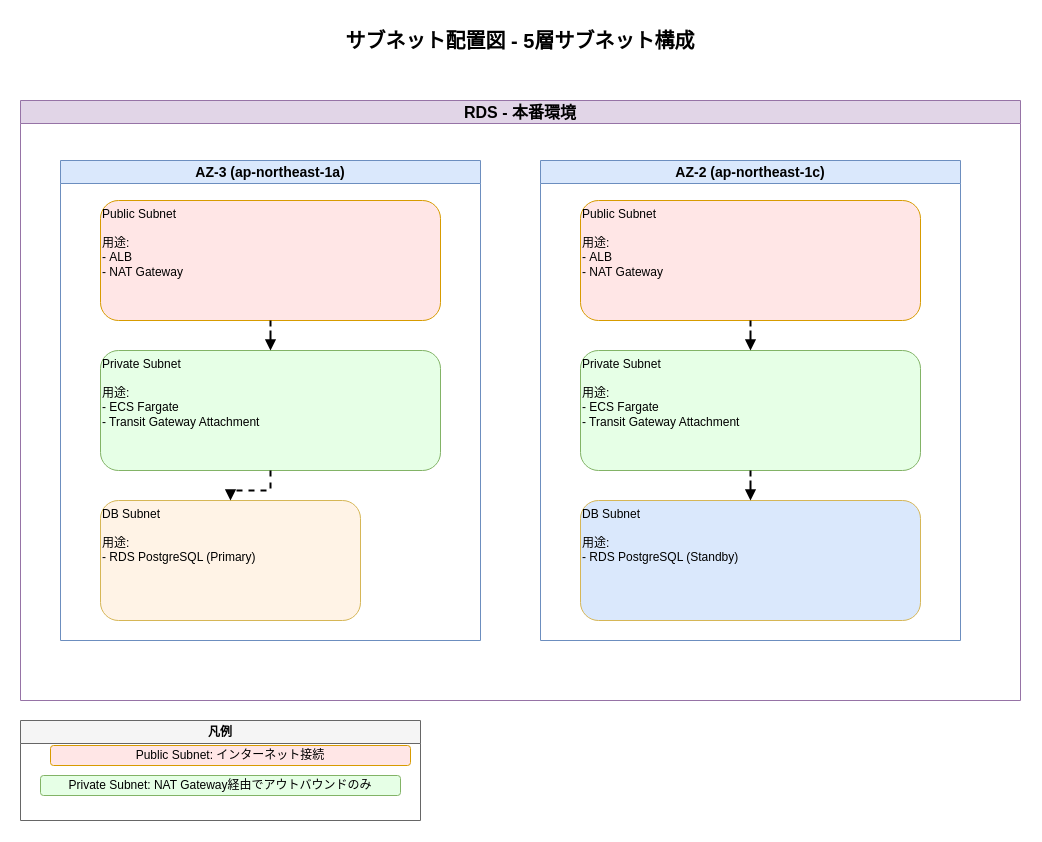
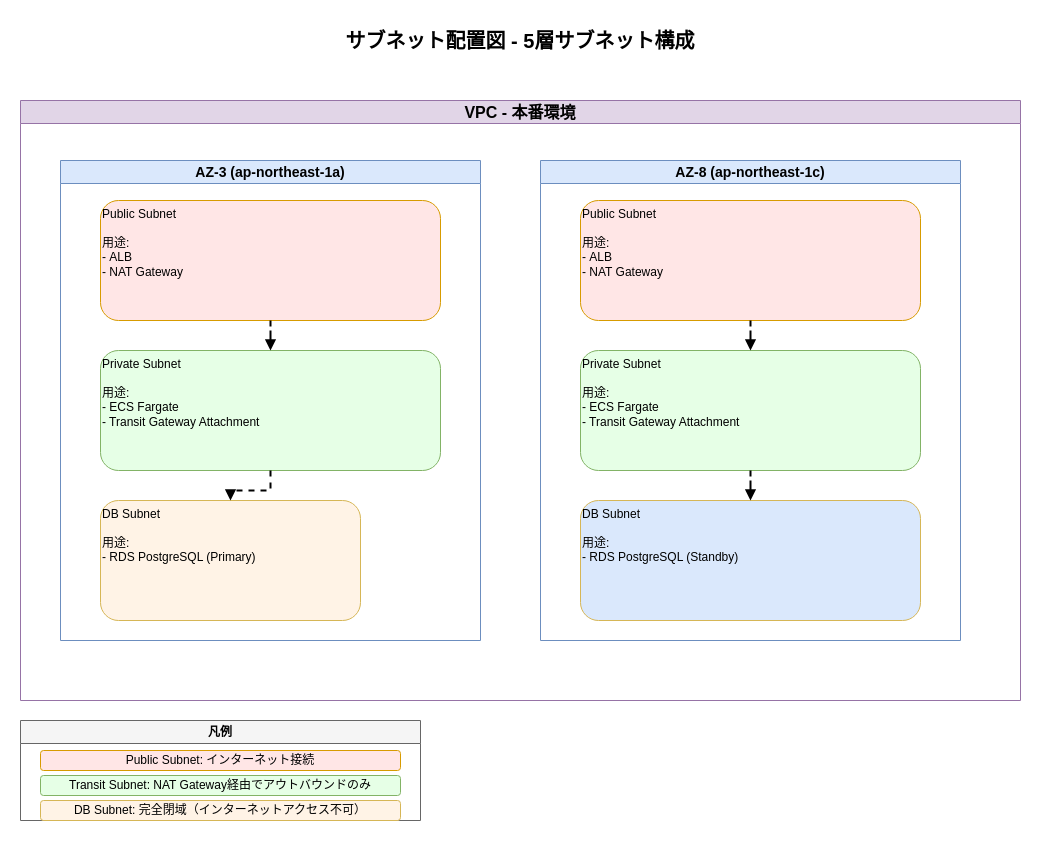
(521, 113) -> (521, 113)
(751, 173) -> (751, 173)
(231, 756) -> (221, 761)
(221, 786) -> (221, 786)
none -> (221, 811)
